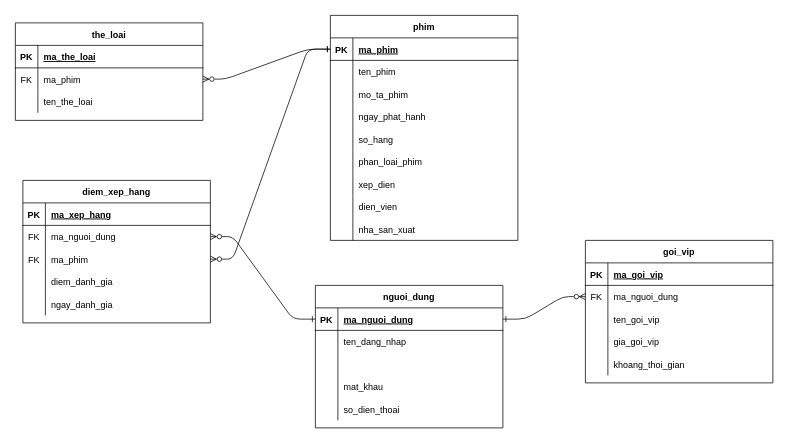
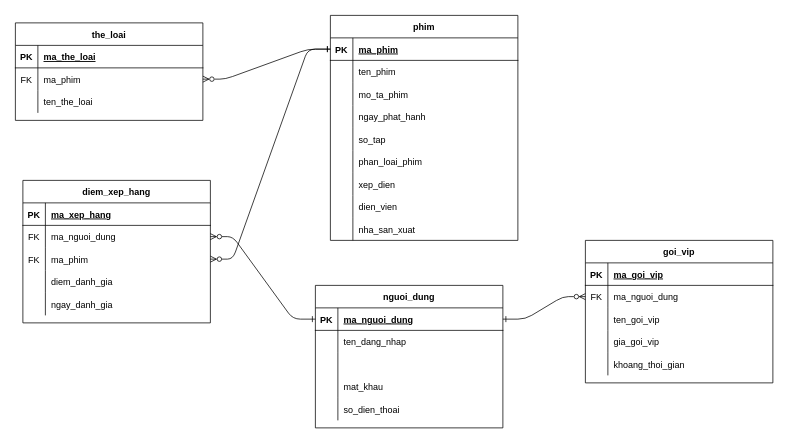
(376, 140) -> (374, 140)
